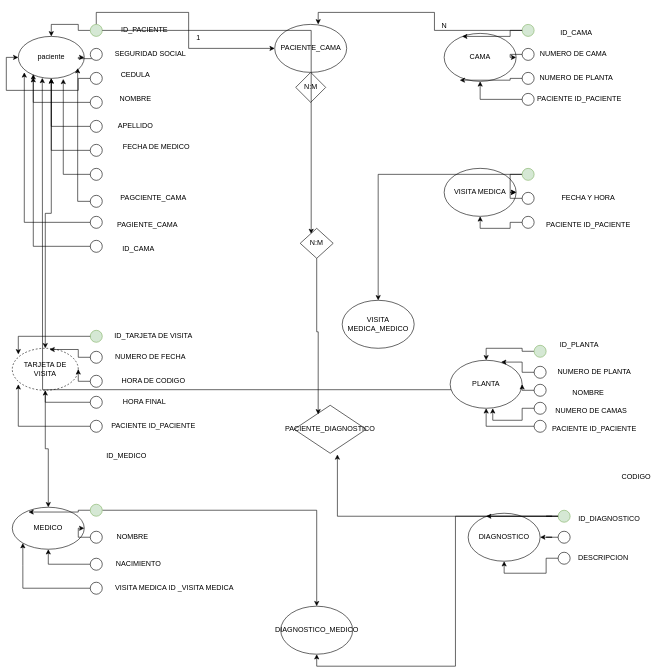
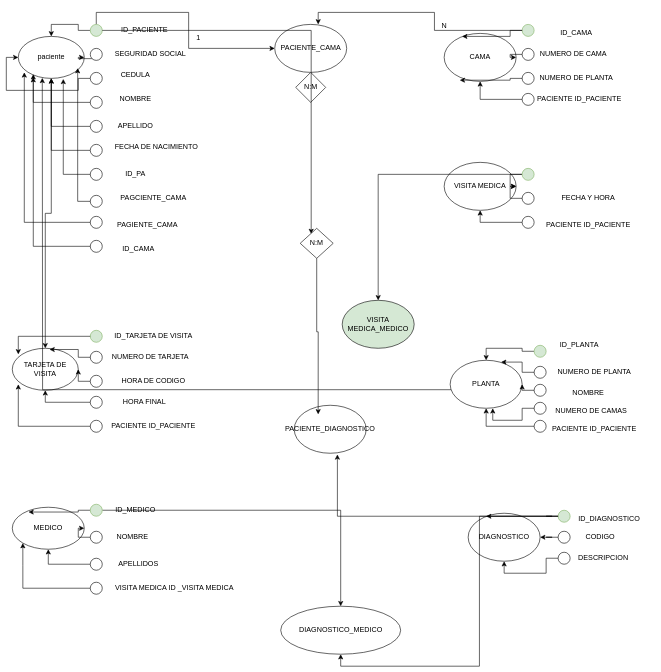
(157, 147) -> (157, 147)
none -> (135, 174)
(480, 192) -> (480, 186)
(378, 324) -> (378, 324)
(151, 357) -> (151, 357)
(45, 369) -> (45, 369)
(330, 429) -> (330, 429)
(45, 448) -> none
(126, 456) -> (135, 510)
(636, 477) -> (600, 537)
(139, 564) -> (139, 564)
(317, 630) -> (341, 630)
